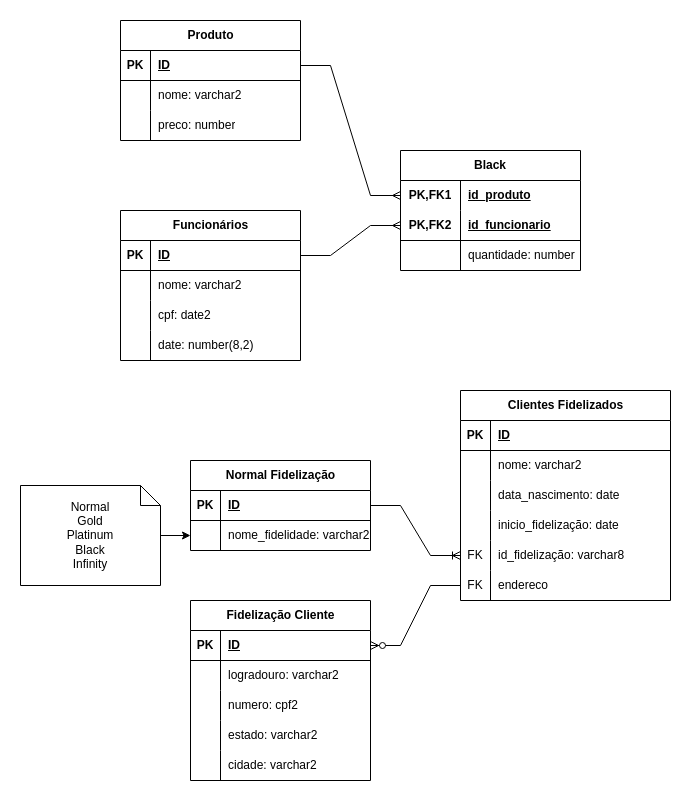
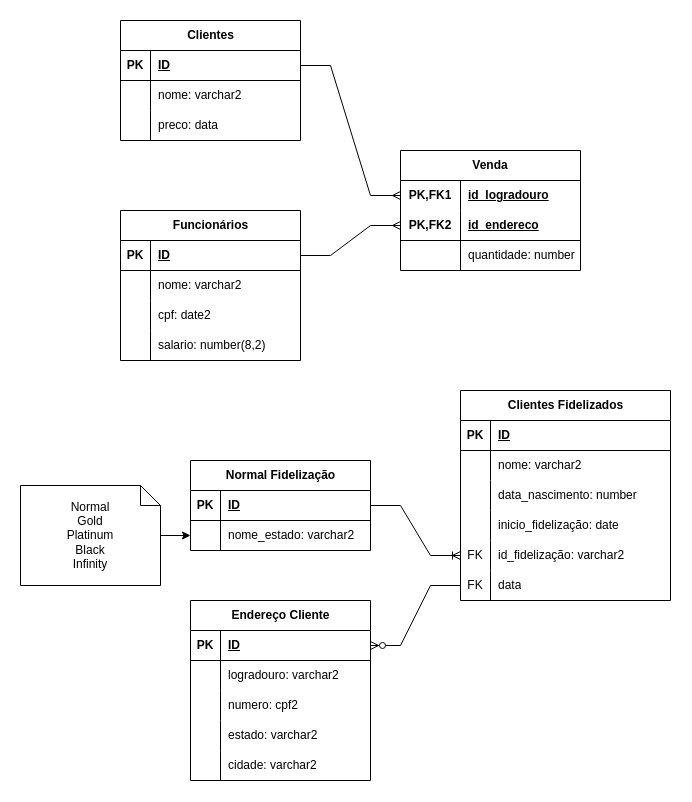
(211, 36) -> (211, 36)
(199, 126) -> (192, 126)
(491, 166) -> (491, 166)
(501, 196) -> (509, 196)
(511, 226) -> (504, 226)
(211, 346) -> (218, 346)
(564, 496) -> (571, 496)
(300, 536) -> (296, 536)
(570, 556) -> (570, 556)
(525, 586) -> (512, 586)
(281, 616) -> (281, 616)
